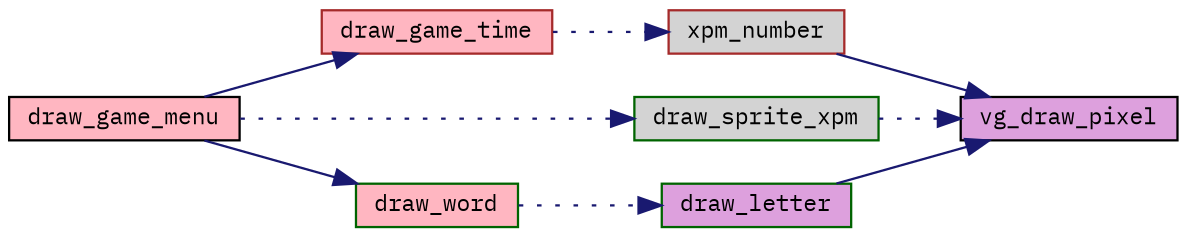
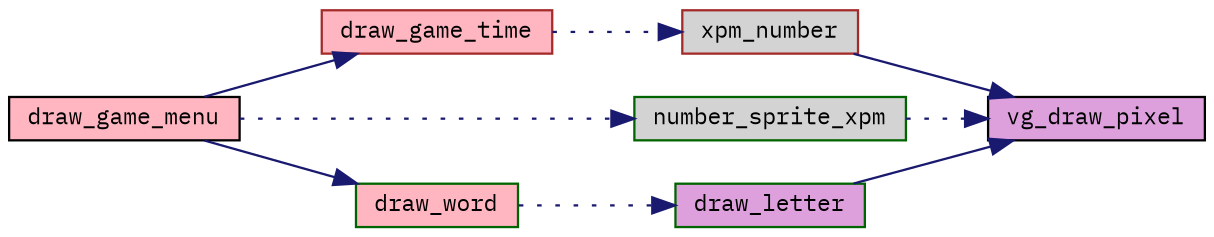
(756, 119) -> (770, 119)
